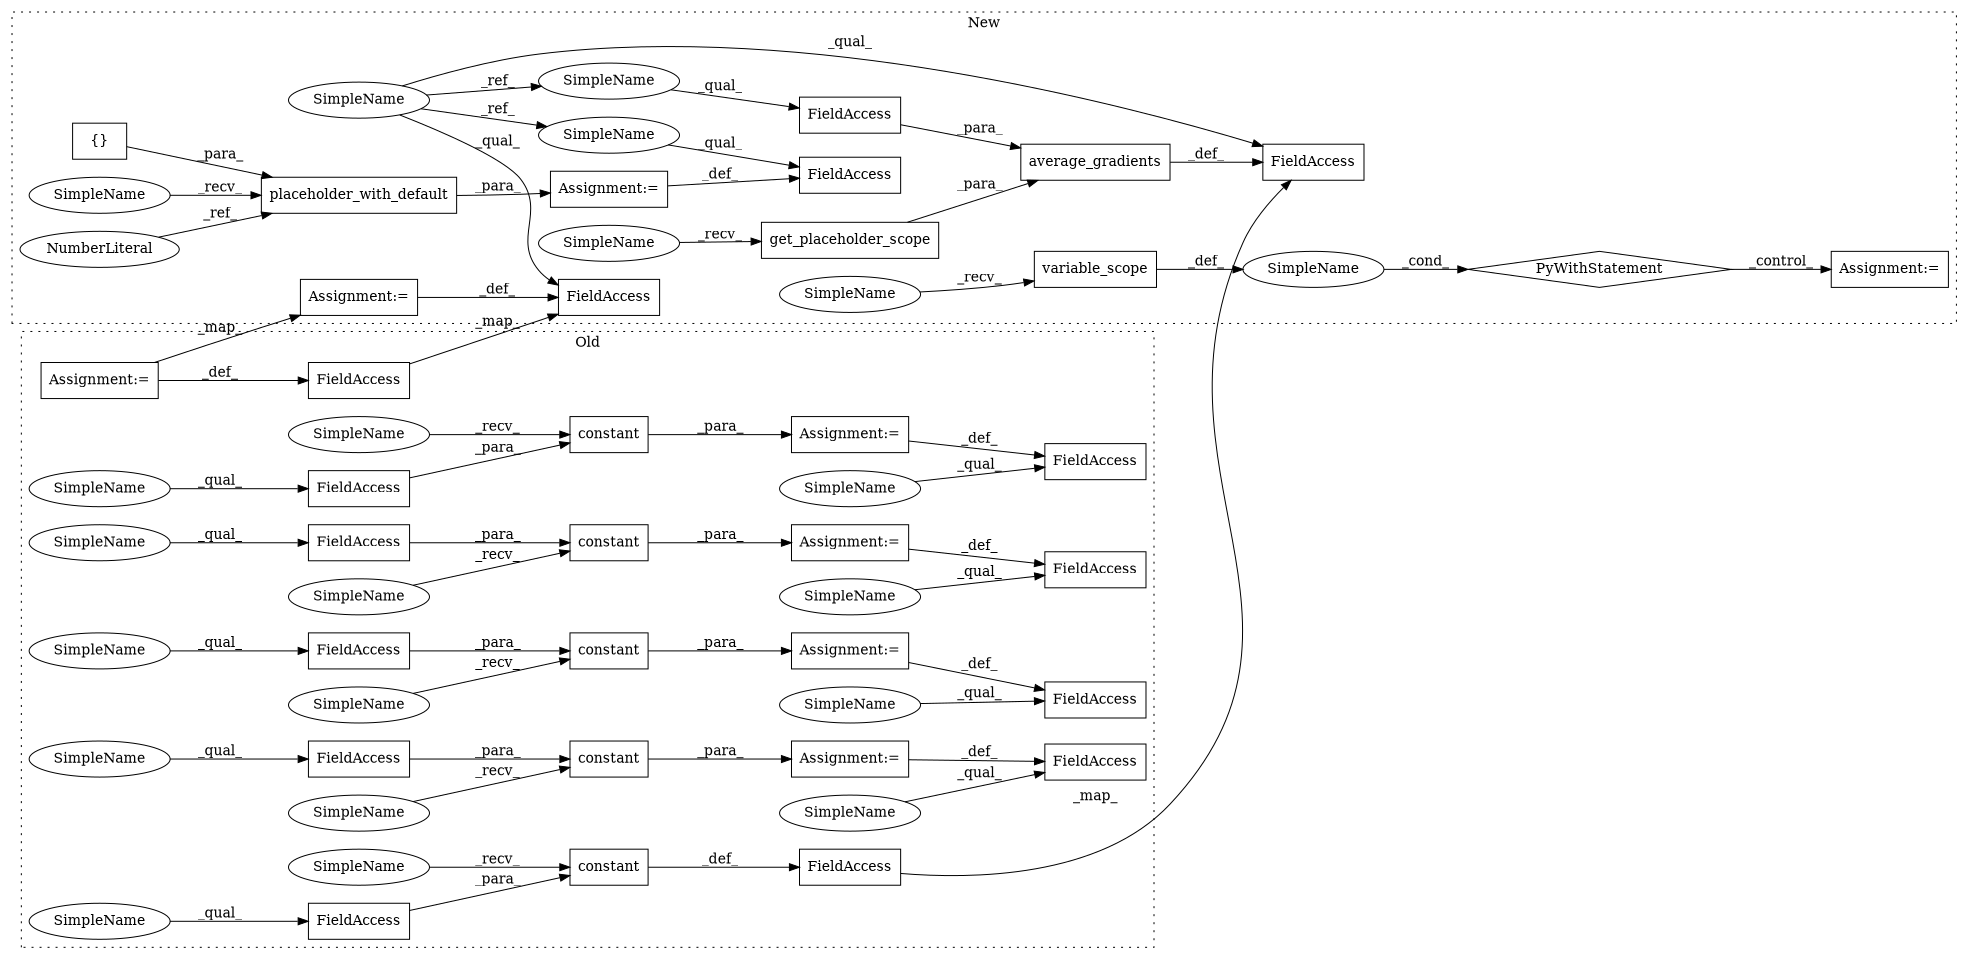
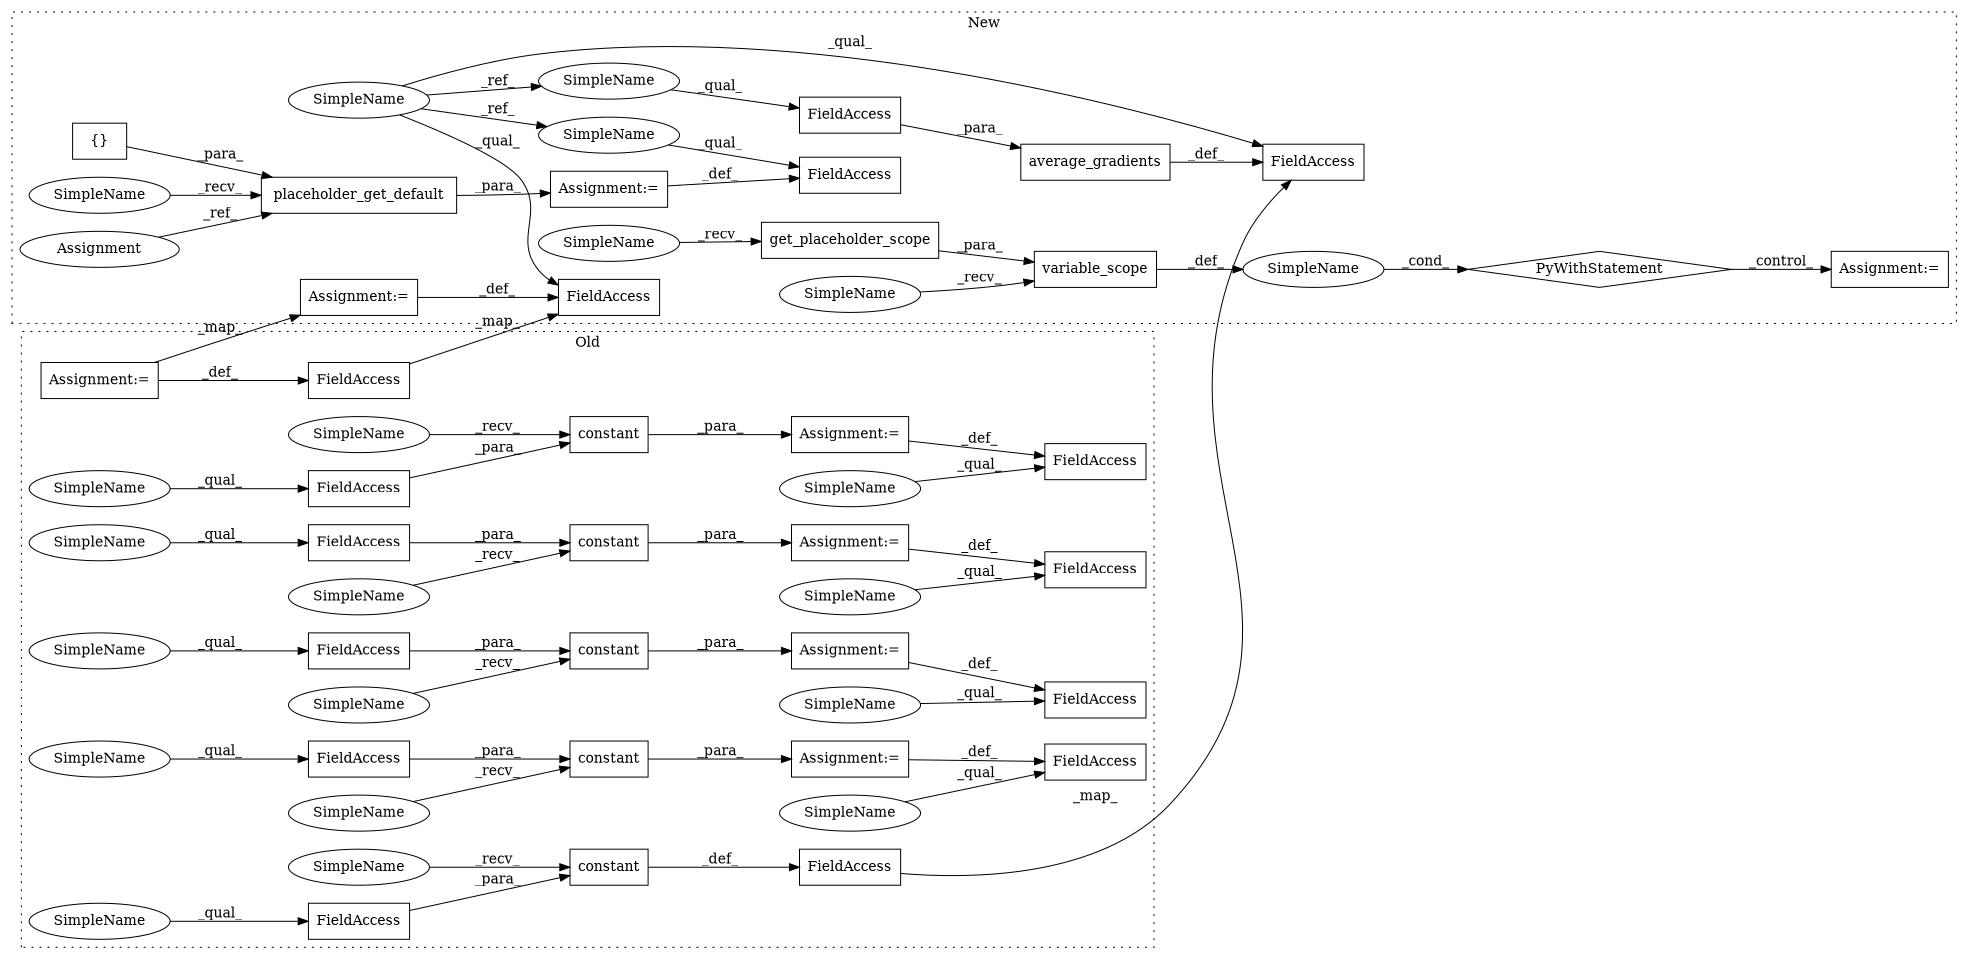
(359, 195) -> (359, 195)
(968, 203) -> (982, 256)
(100, 249) -> (100, 249)
